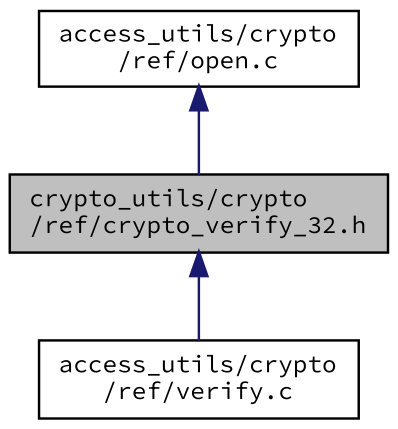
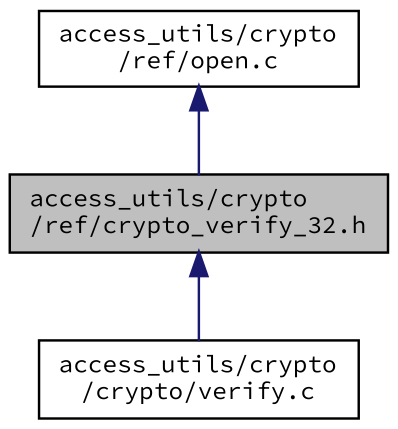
(199, 214) -> (199, 214)
(199, 379) -> (199, 379)
